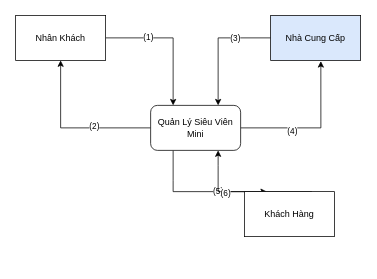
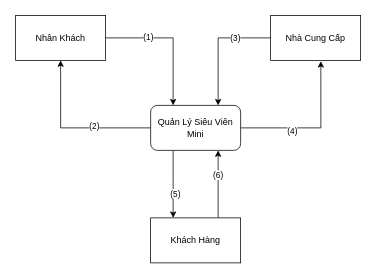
(315, 38) -> (315, 38)
(289, 214) -> (195, 240)
